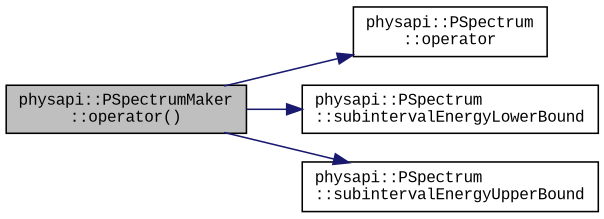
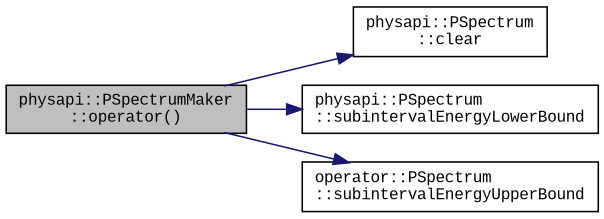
(450, 32) -> (450, 32)
(450, 187) -> (450, 187)
